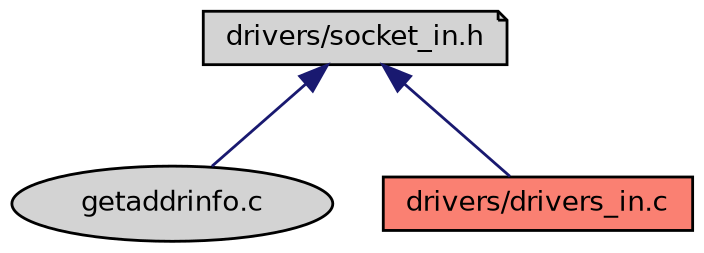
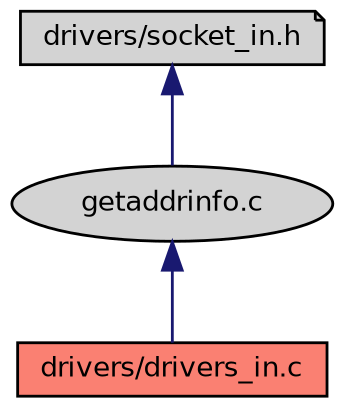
(457, 130) -> (172, 306)
